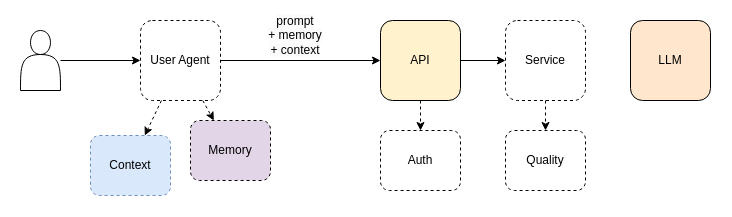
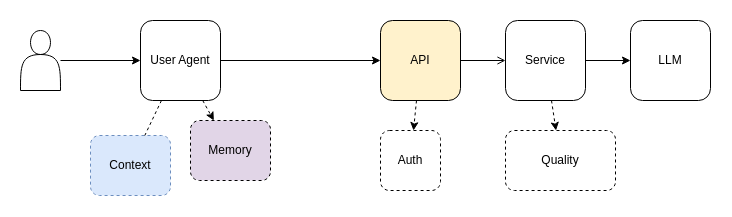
(296, 36) -> none
(181, 61) -> (181, 61)
(497, 61) -> (499, 61)
(546, 61) -> (546, 61)
none -> (605, 61)
(671, 61) -> (671, 61)
(148, 128) -> (147, 131)
(421, 161) -> (411, 161)
(546, 161) -> (561, 161)
